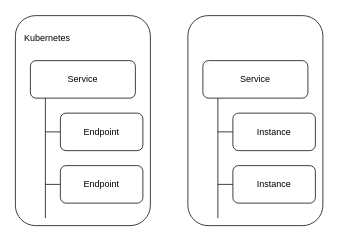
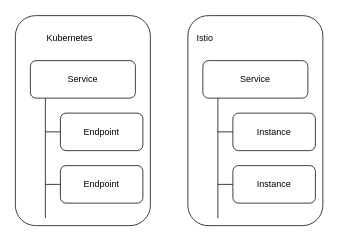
(72, 38) -> (94, 38)
none -> (244, 38)
